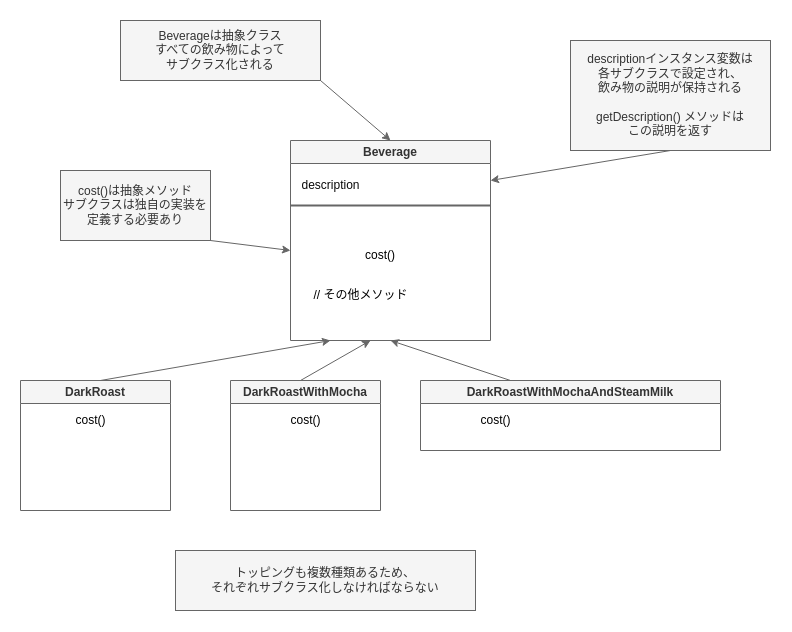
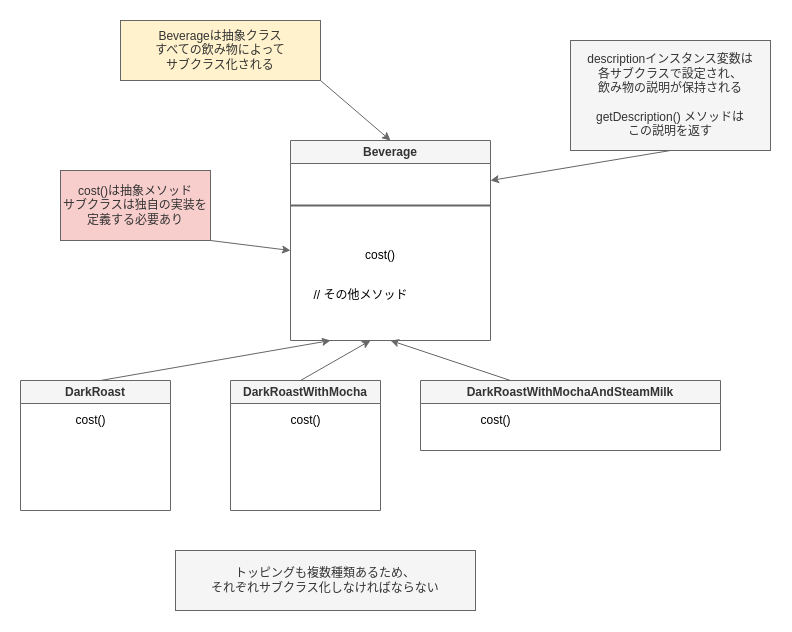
(221, 51) -> (221, 51)
(331, 186) -> none
(136, 206) -> (136, 206)
